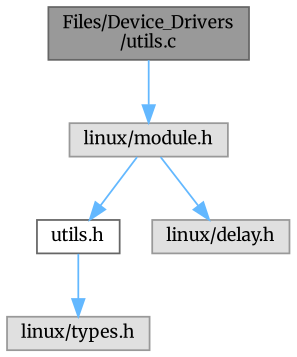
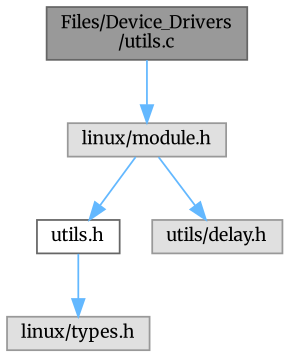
(221, 237) -> (217, 237)
